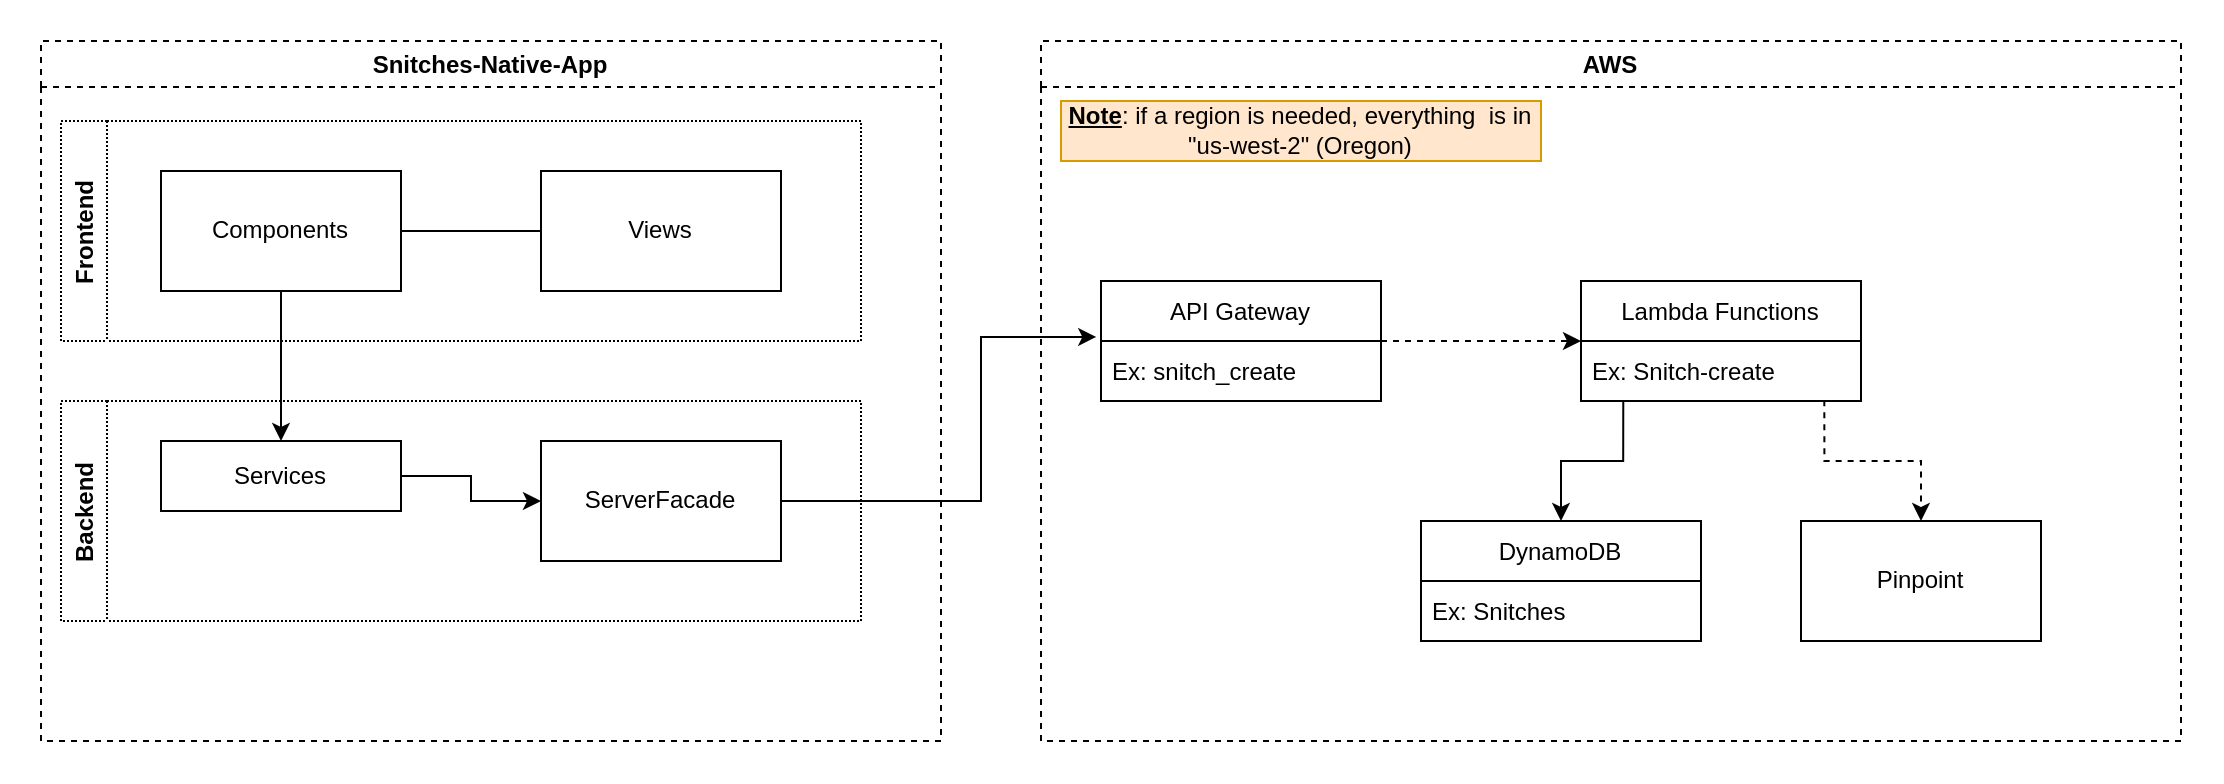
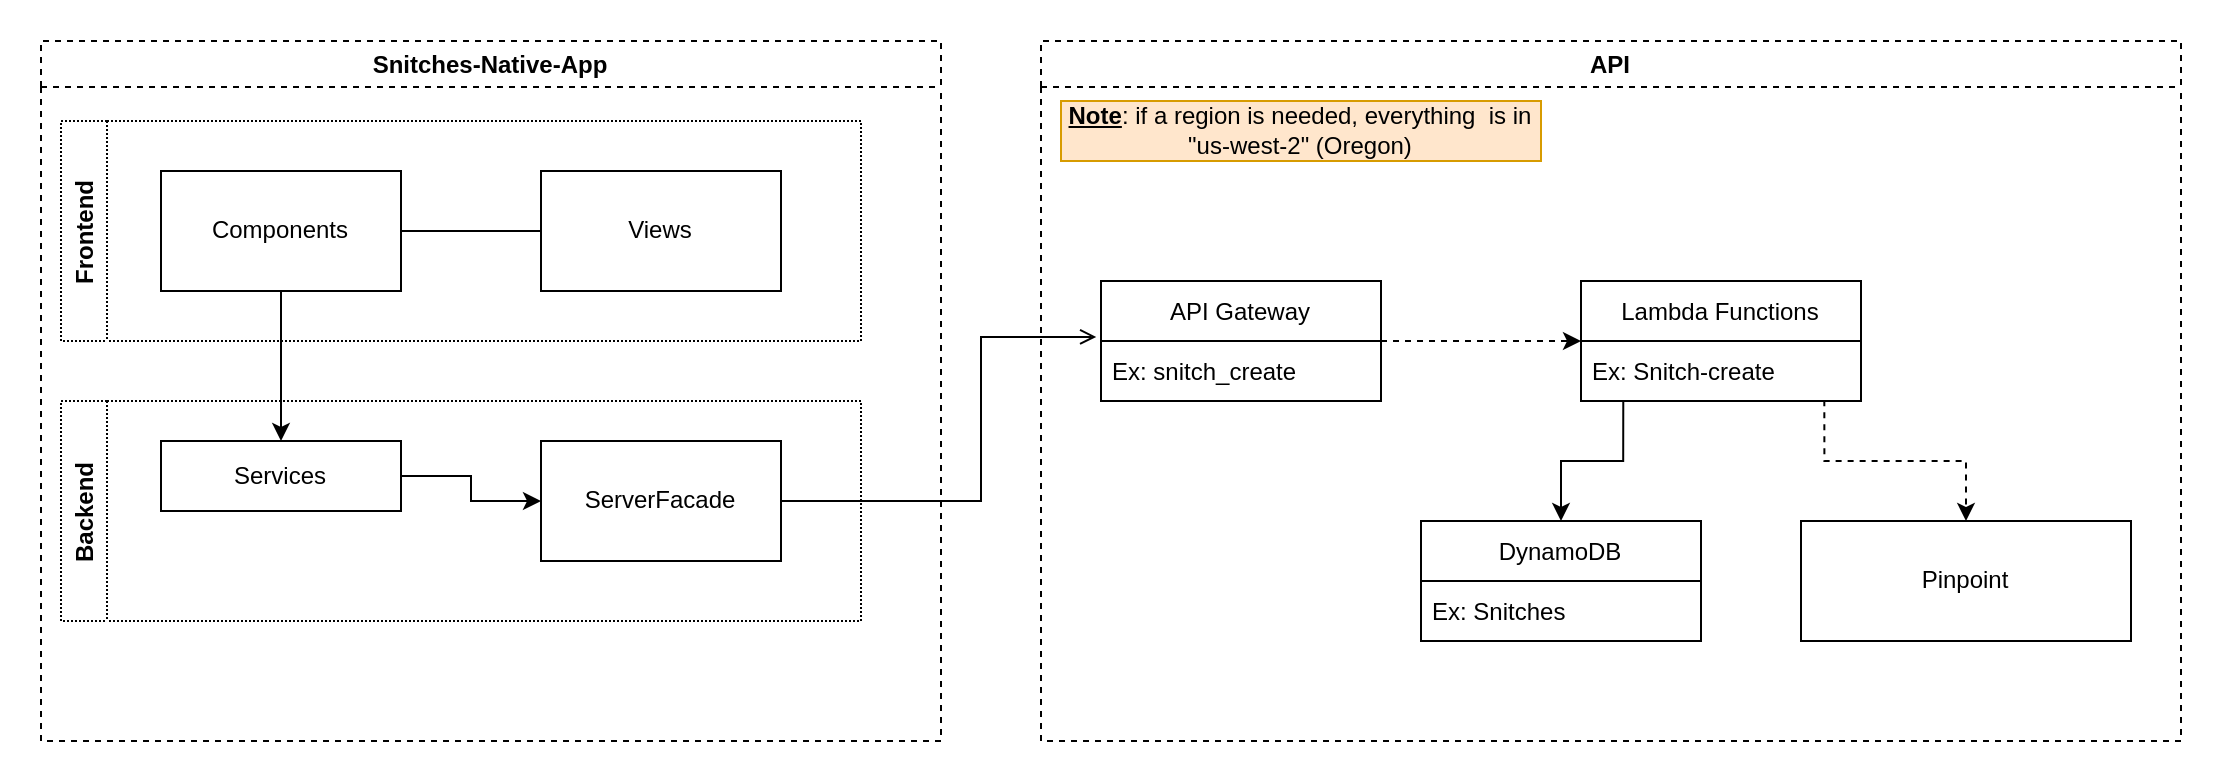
(1610, 65) -> (1610, 65)
(1081, 337) -> (1084, 337)
(1921, 581) -> (1966, 581)
